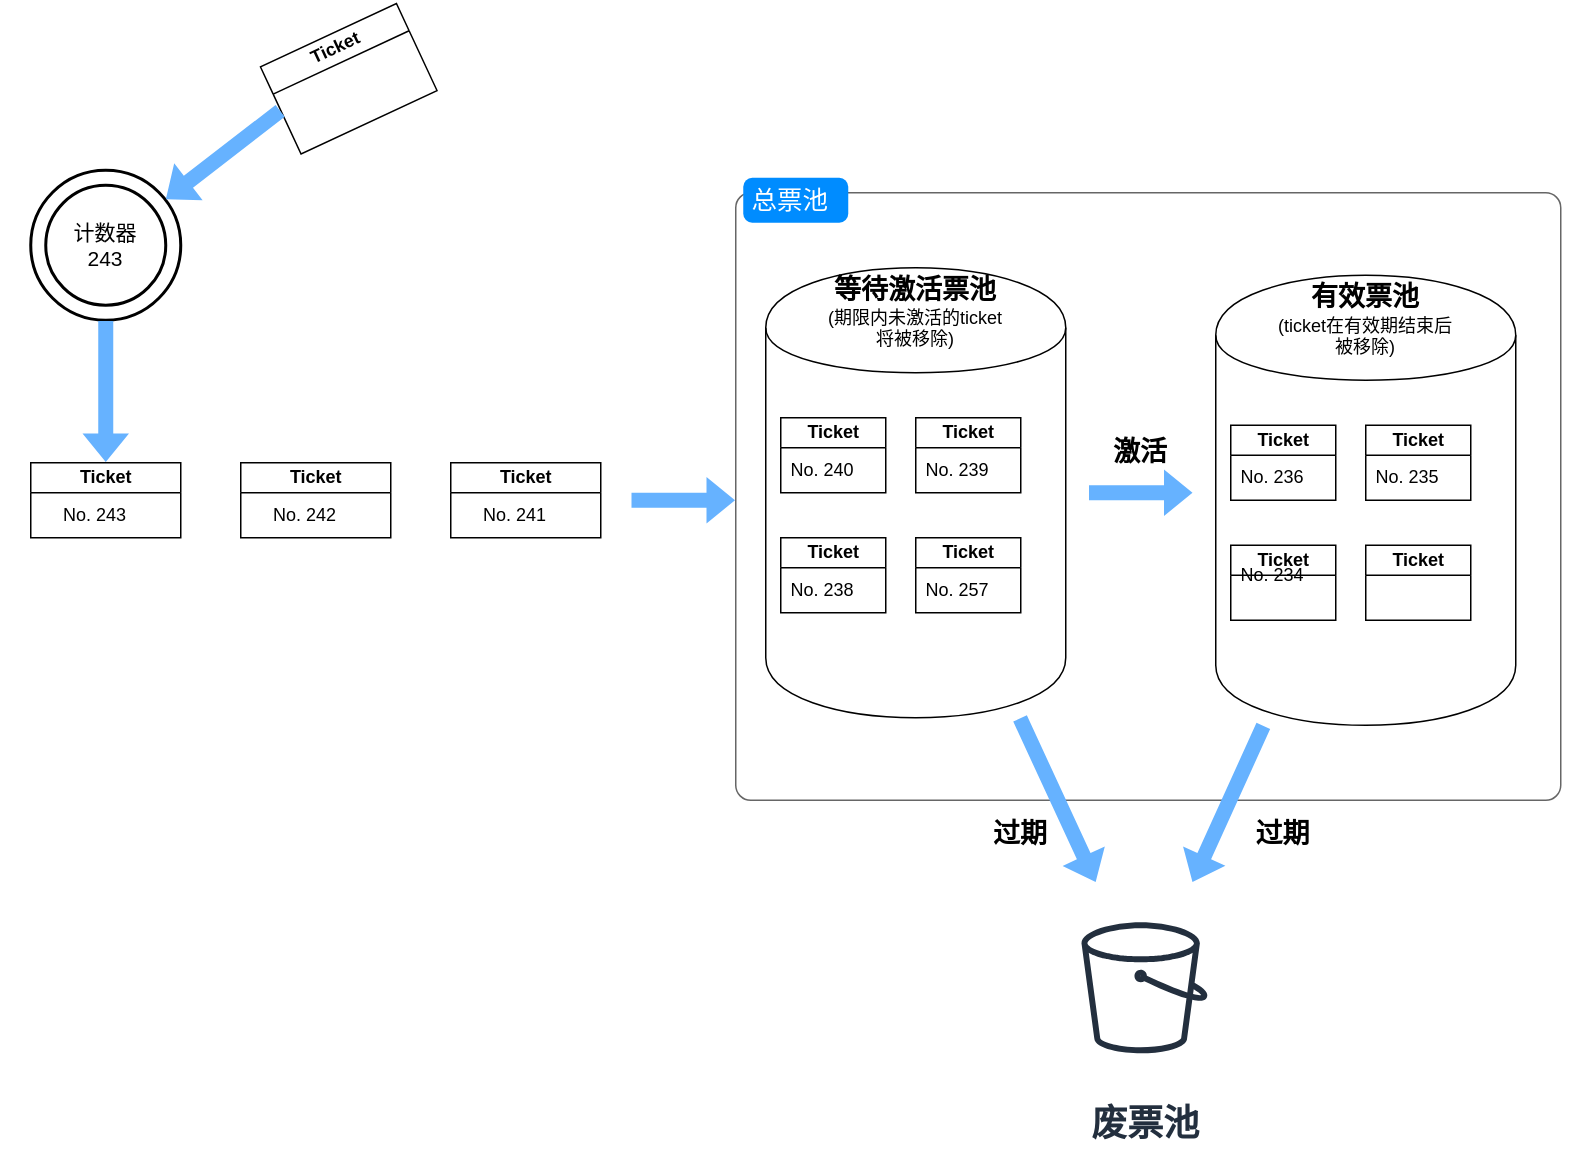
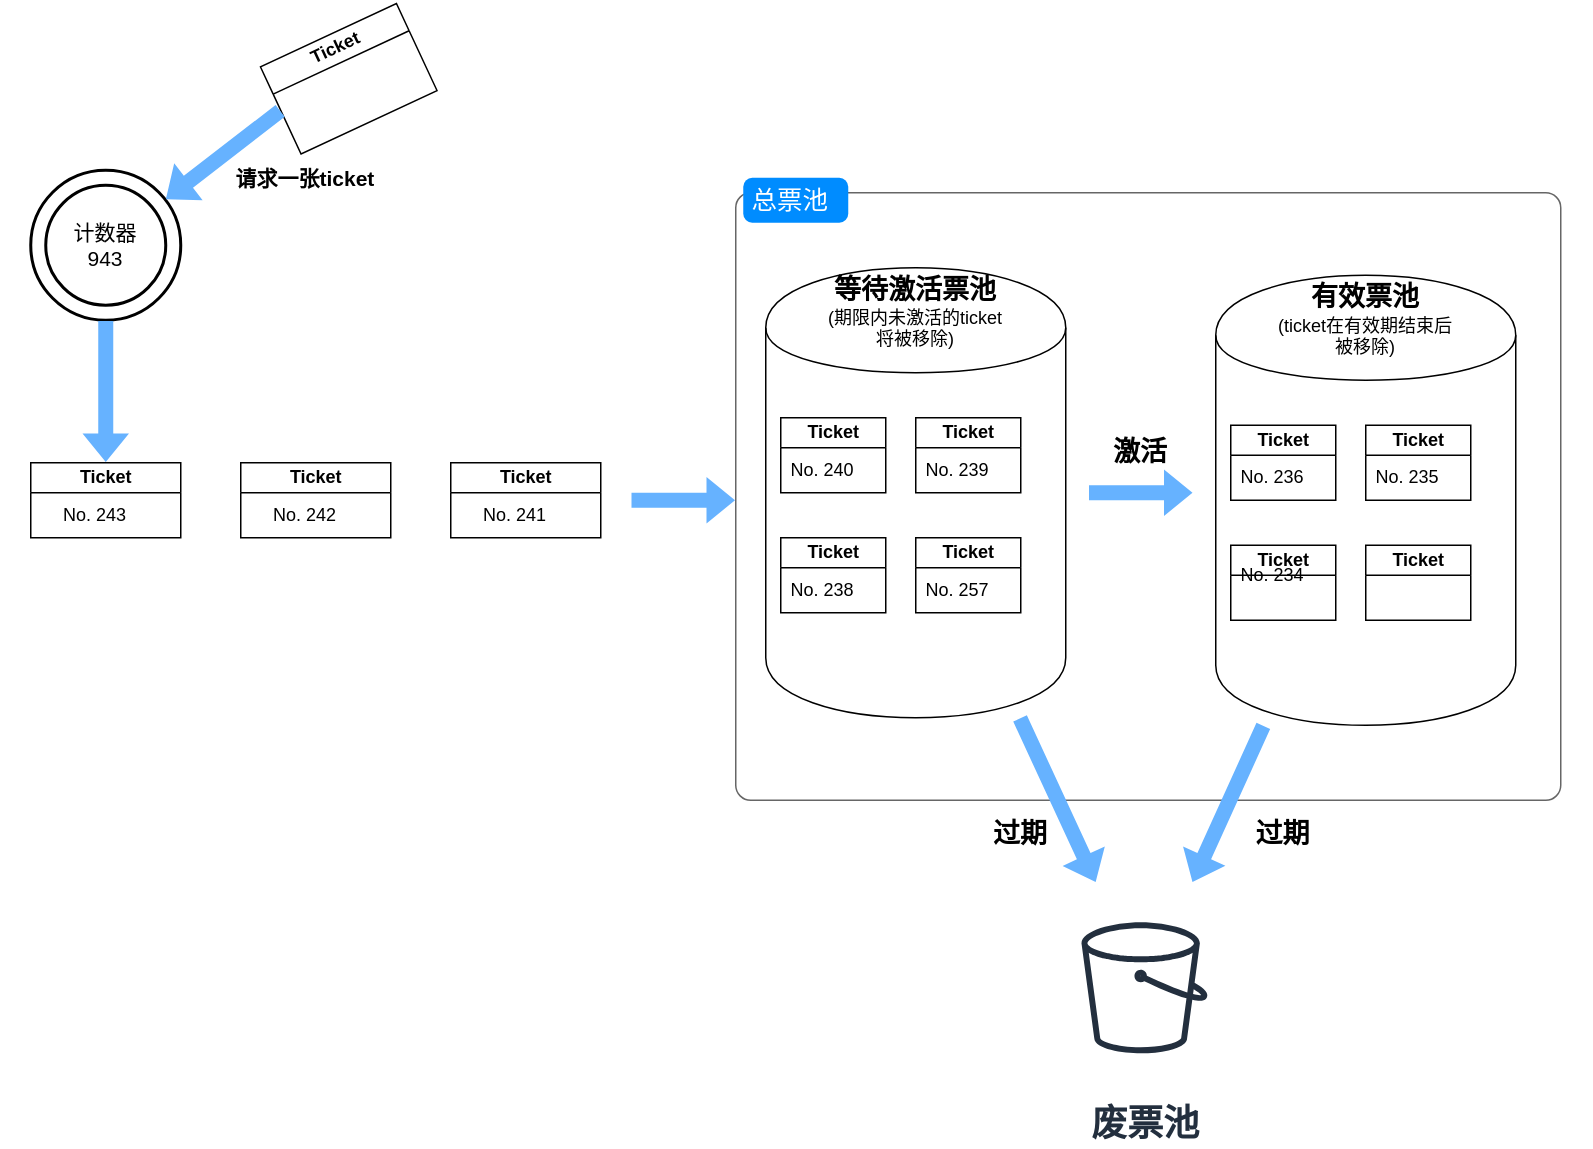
none -> (316, 178)
(106, 245) -> (106, 245)
